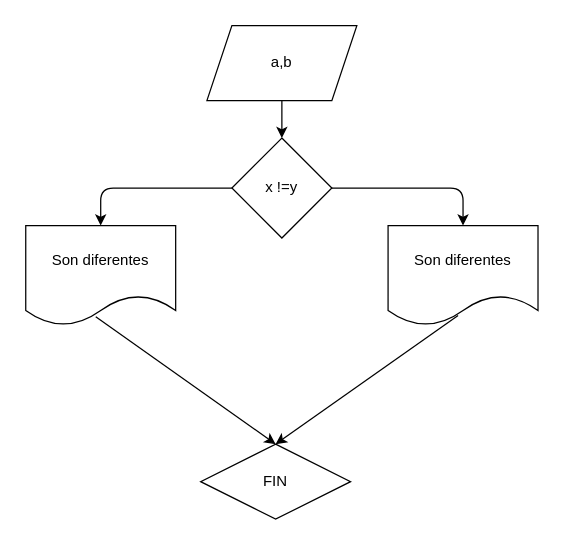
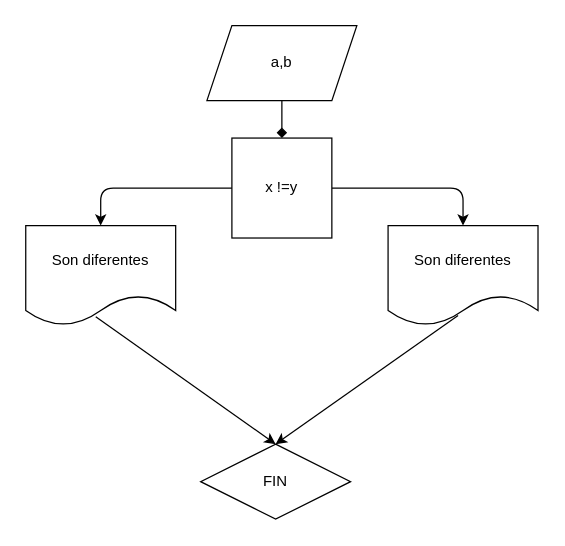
(282, 128) -> (282, 127)
(282, 188) -> (282, 188)
